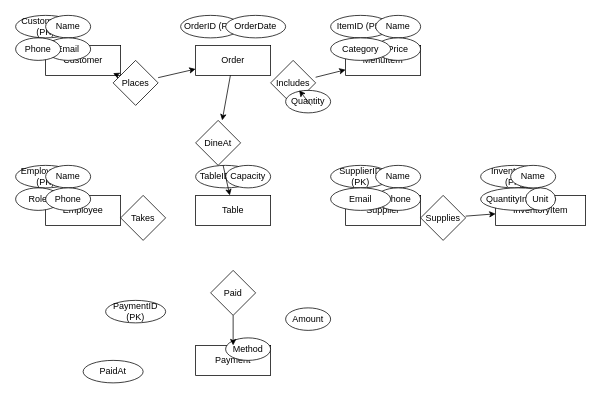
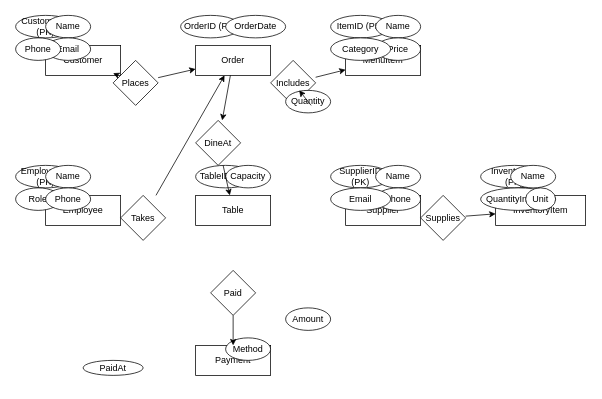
none -> (189, 138)
(135, 312) -> none
(113, 372) -> (113, 368)
